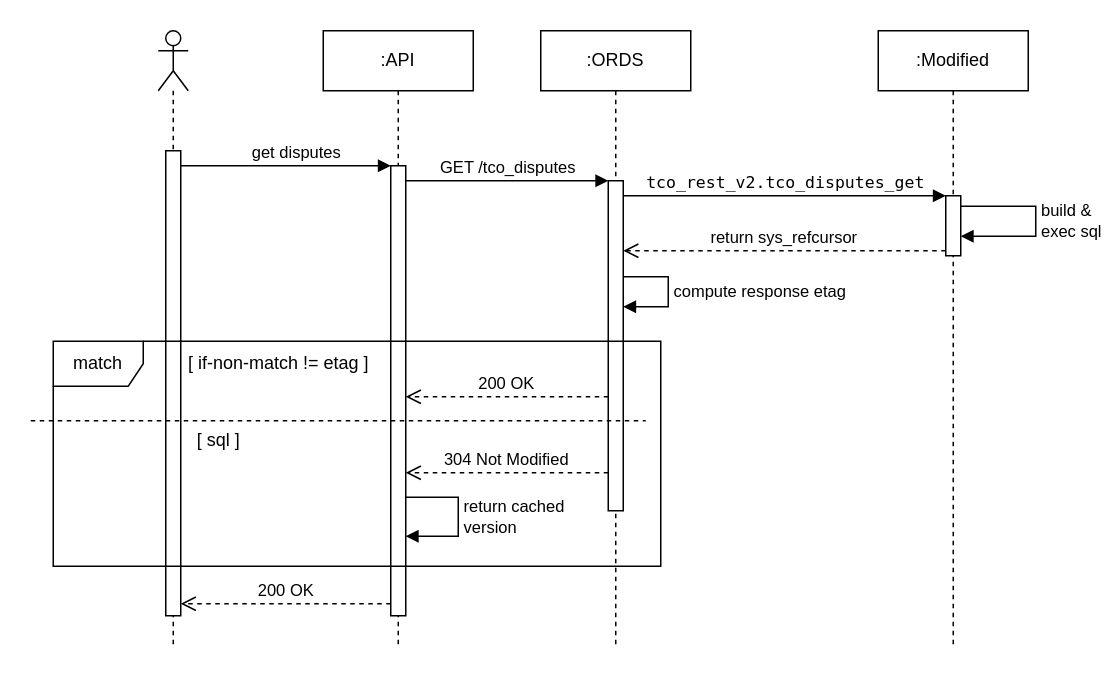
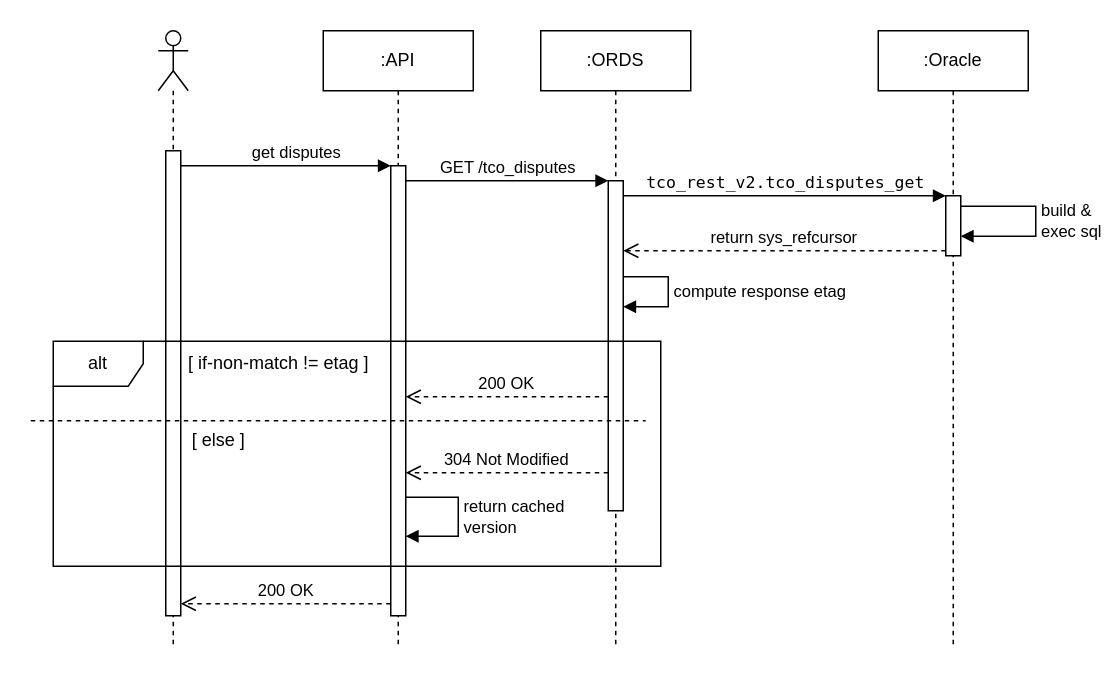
(953, 61) -> (953, 61)
(98, 364) -> (98, 364)
(219, 440) -> (219, 440)
